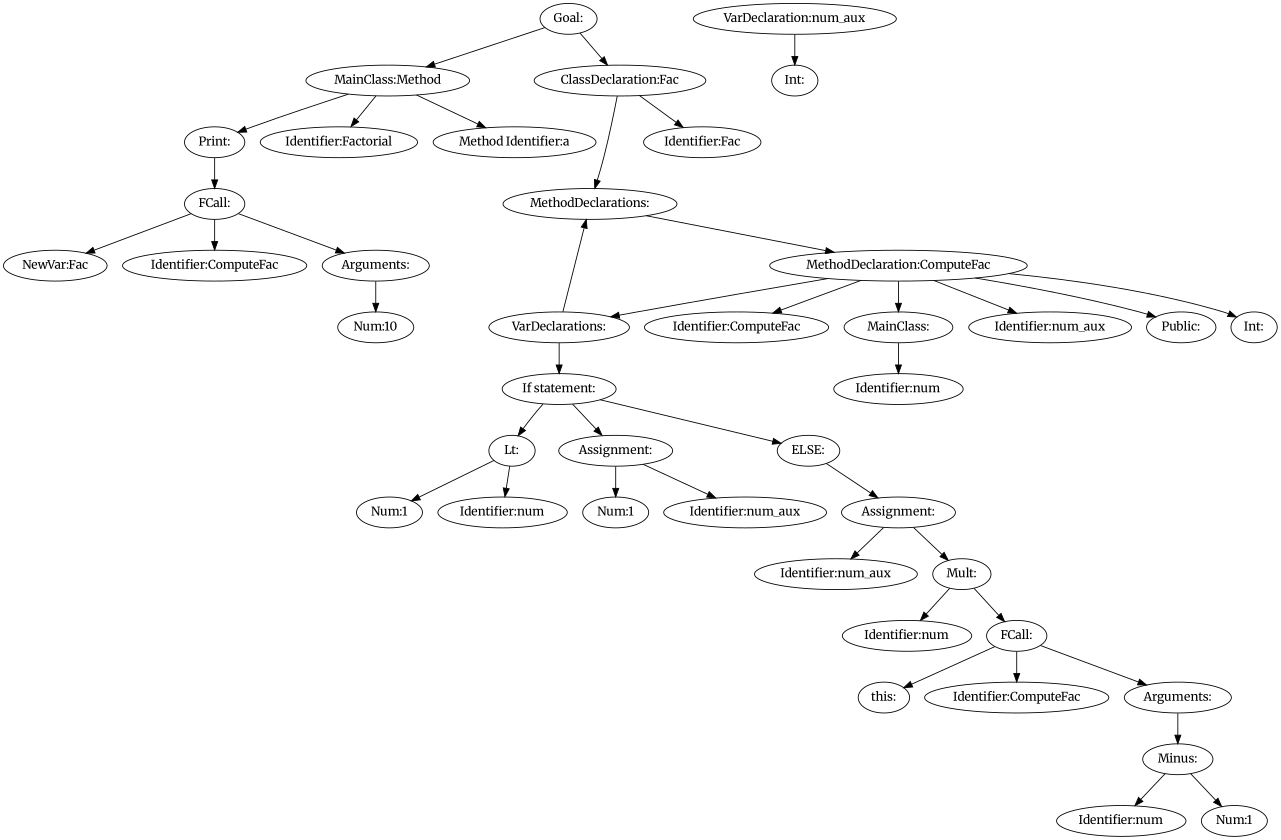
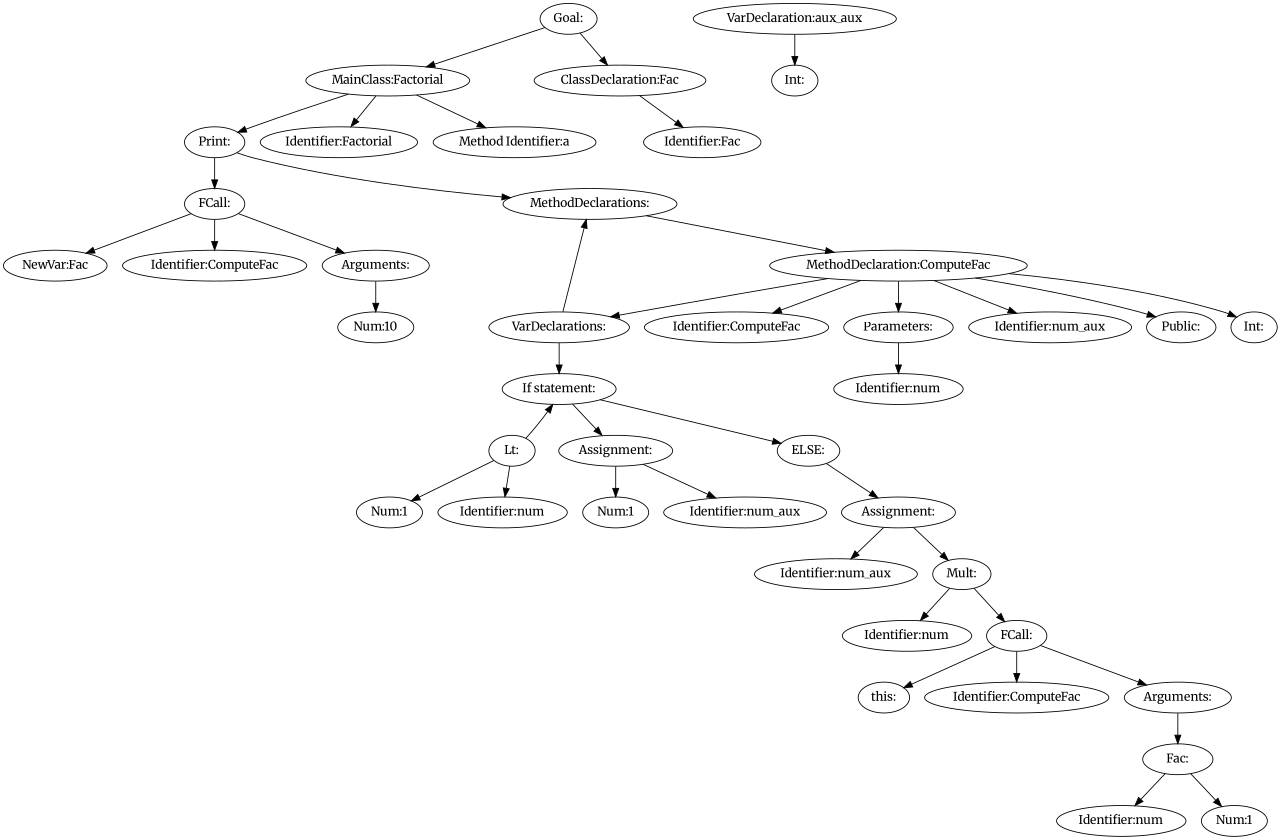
(795, 19) -> (795, 19)
(388, 81) -> (388, 81)
(608, 138) -> (368, 181)
(899, 327) -> (899, 327)
(533, 416) -> (537, 425)
(1178, 759) -> (1178, 759)
